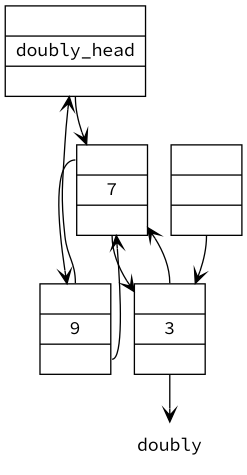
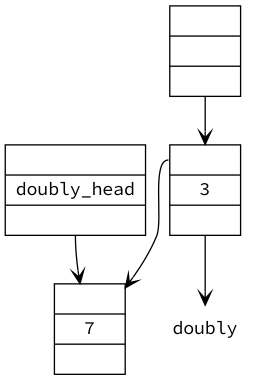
(116, 259) -> none
(75, 329) -> none
